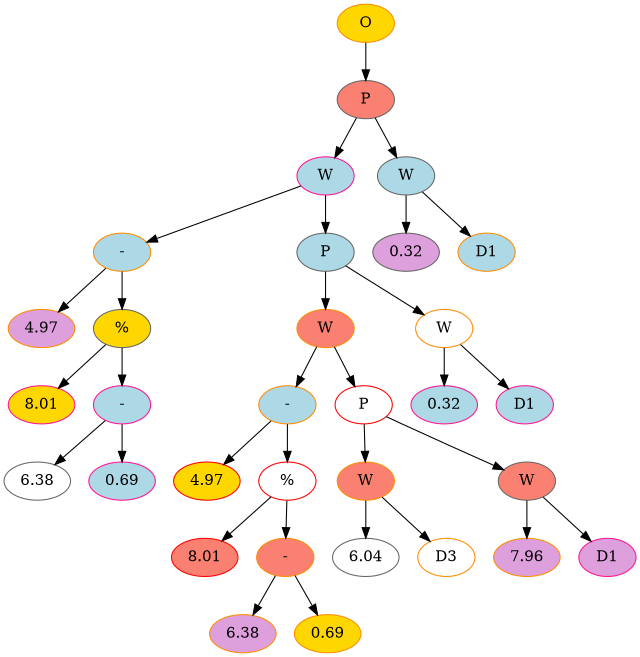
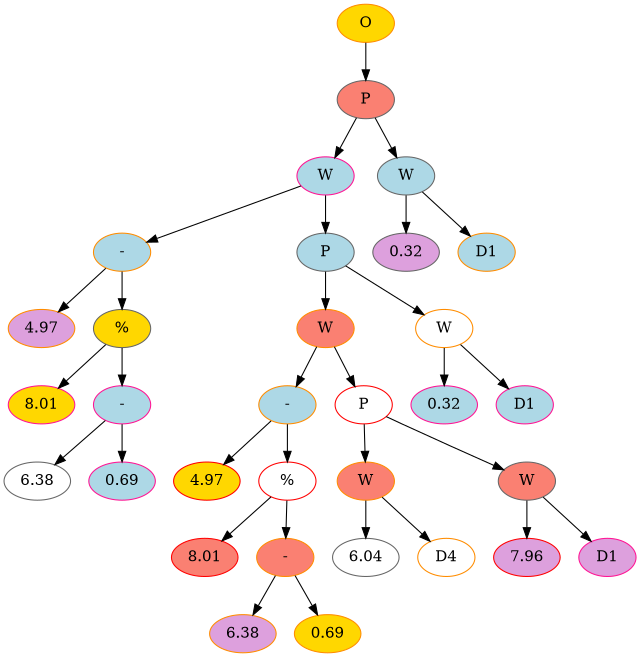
(446, 557) -> (446, 557)
(527, 557) -> (527, 557)
